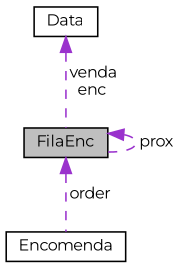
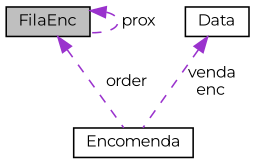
(66, 90) -> (171, 89)
